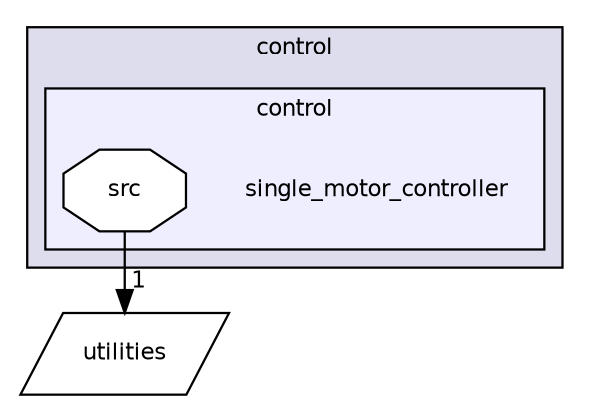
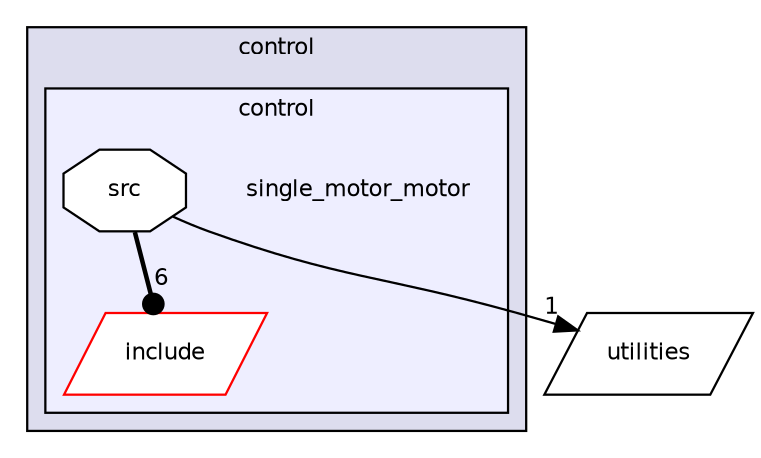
(376, 191) -> (358, 191)
none -> (166, 354)
